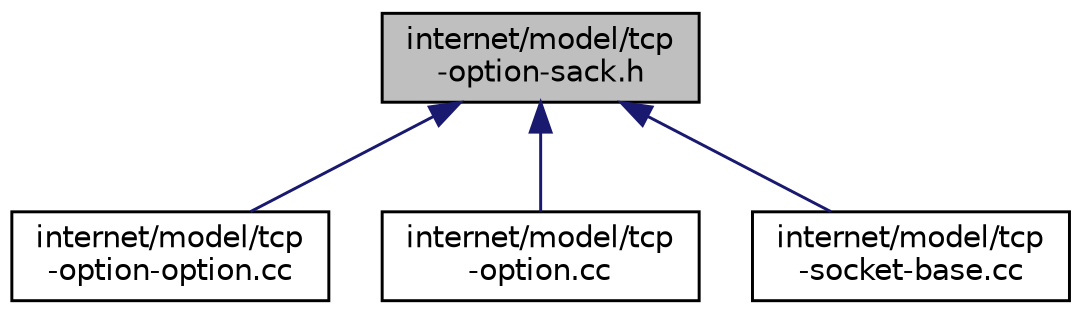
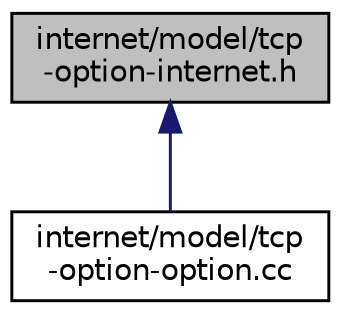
(541, 58) -> (170, 58)
(541, 256) -> none
(911, 256) -> none
